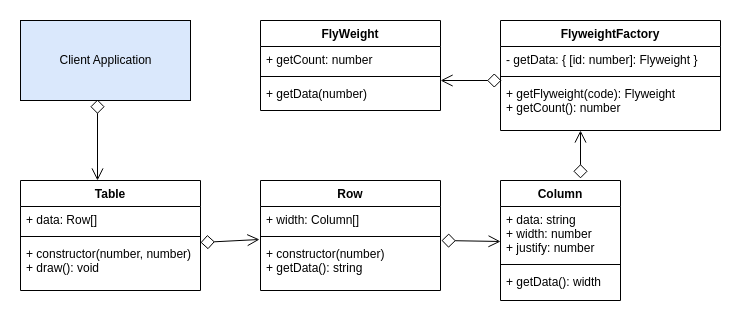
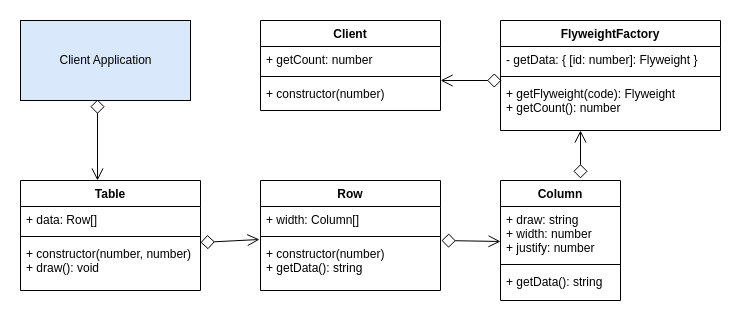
(350, 34) -> (350, 34)
(322, 94) -> (335, 94)
(547, 220) -> (547, 220)
(560, 282) -> (564, 282)
